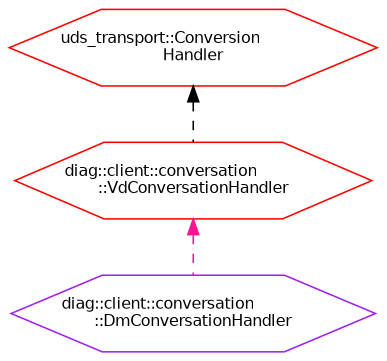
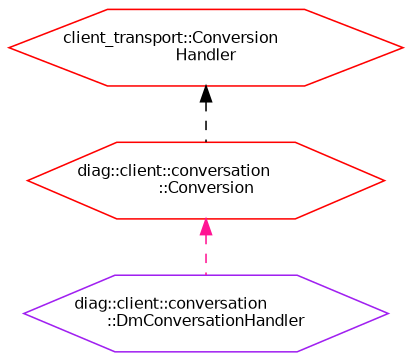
(193, 48) -> (206, 48)
(193, 181) -> (206, 181)
